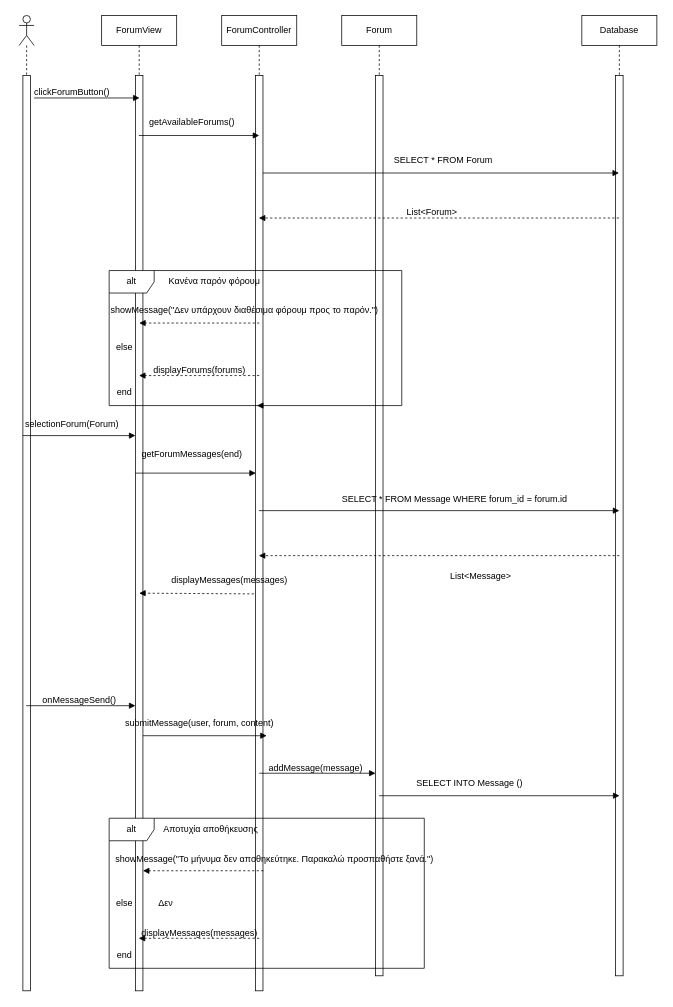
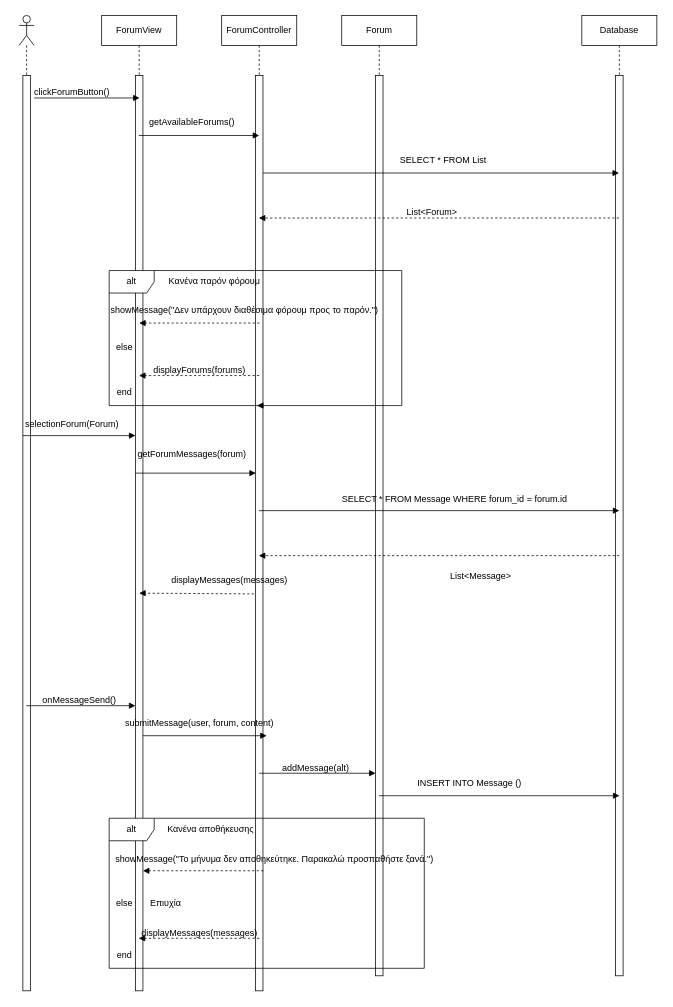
(443, 160) -> (443, 160)
(192, 454) -> (192, 454)
(316, 768) -> (316, 768)
(470, 783) -> (470, 783)
(211, 829) -> (211, 829)
(166, 903) -> (166, 903)
